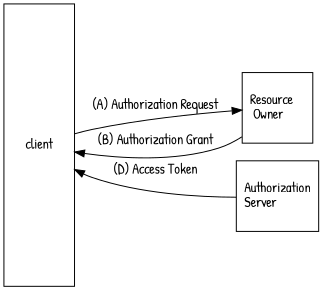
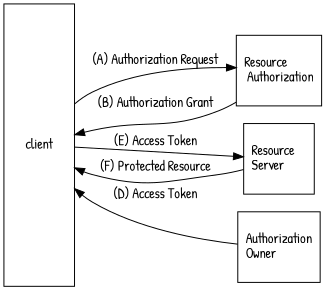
(277, 108) -> (279, 71)
none -> (279, 159)
(277, 196) -> (279, 247)
